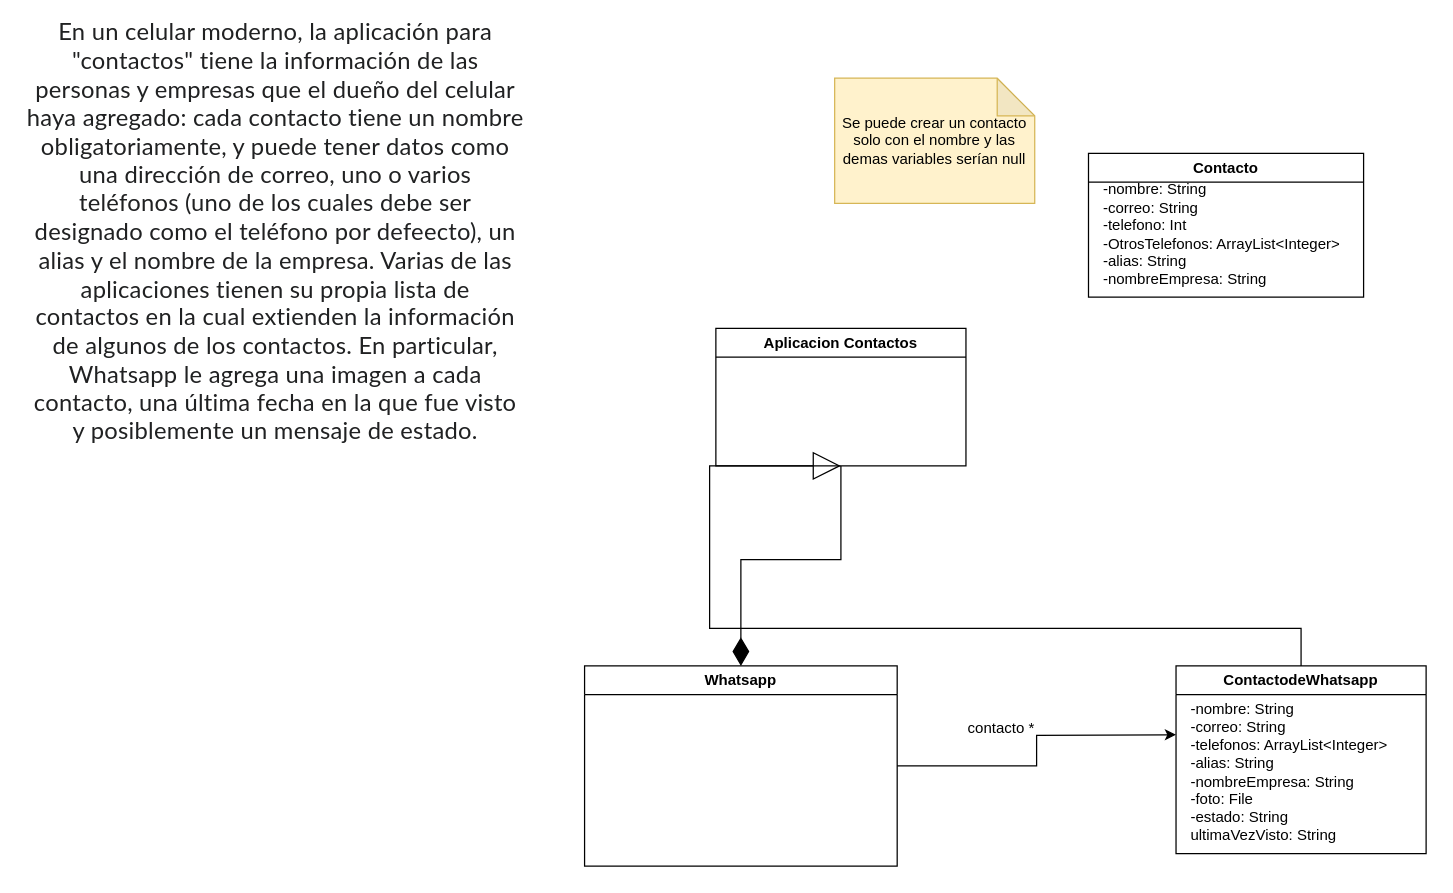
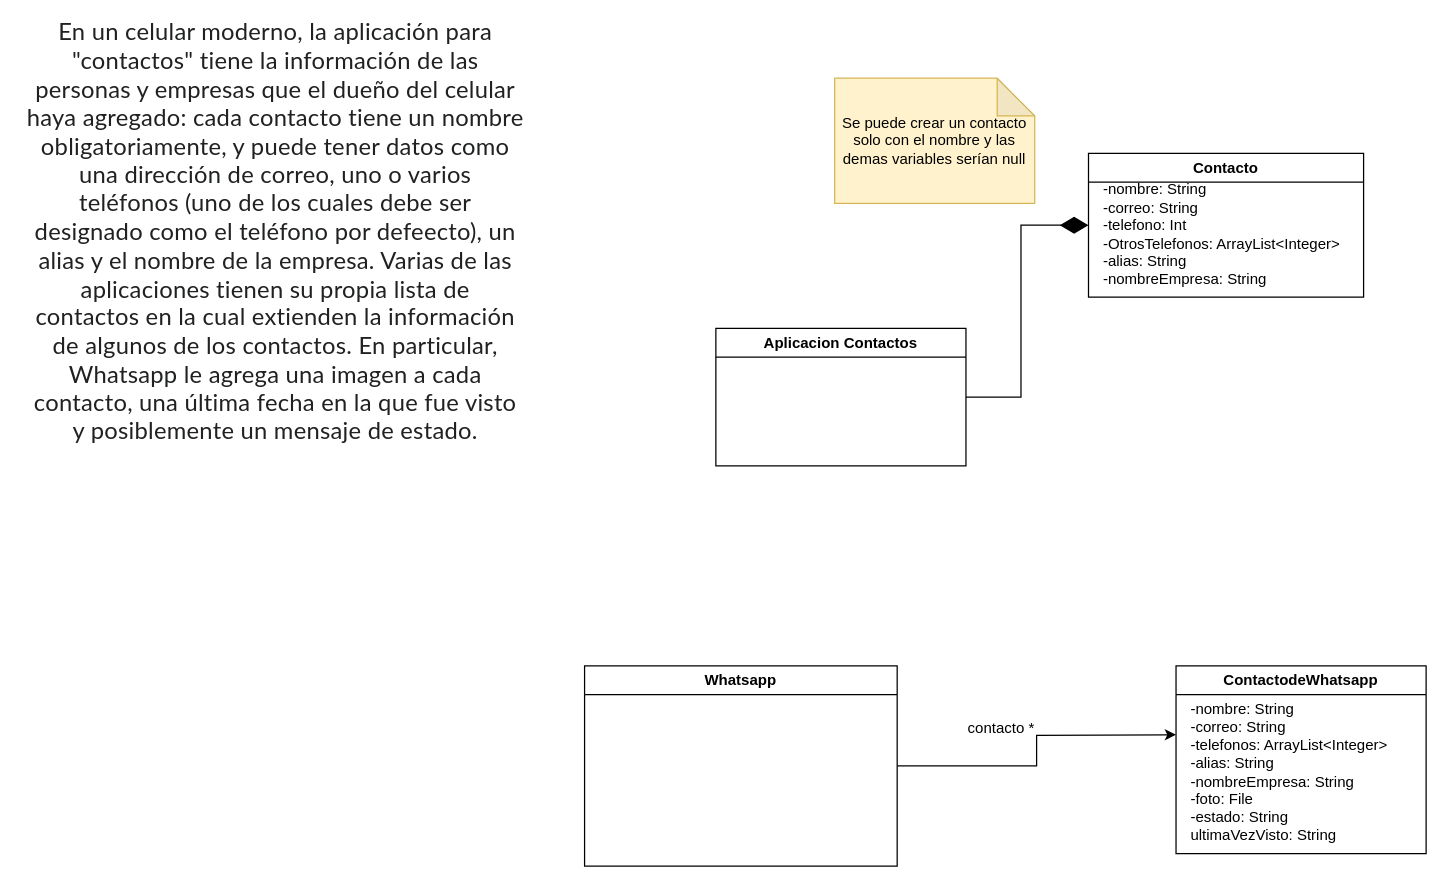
(798, 559) -> (1021, 318)
(940, 628) -> none
